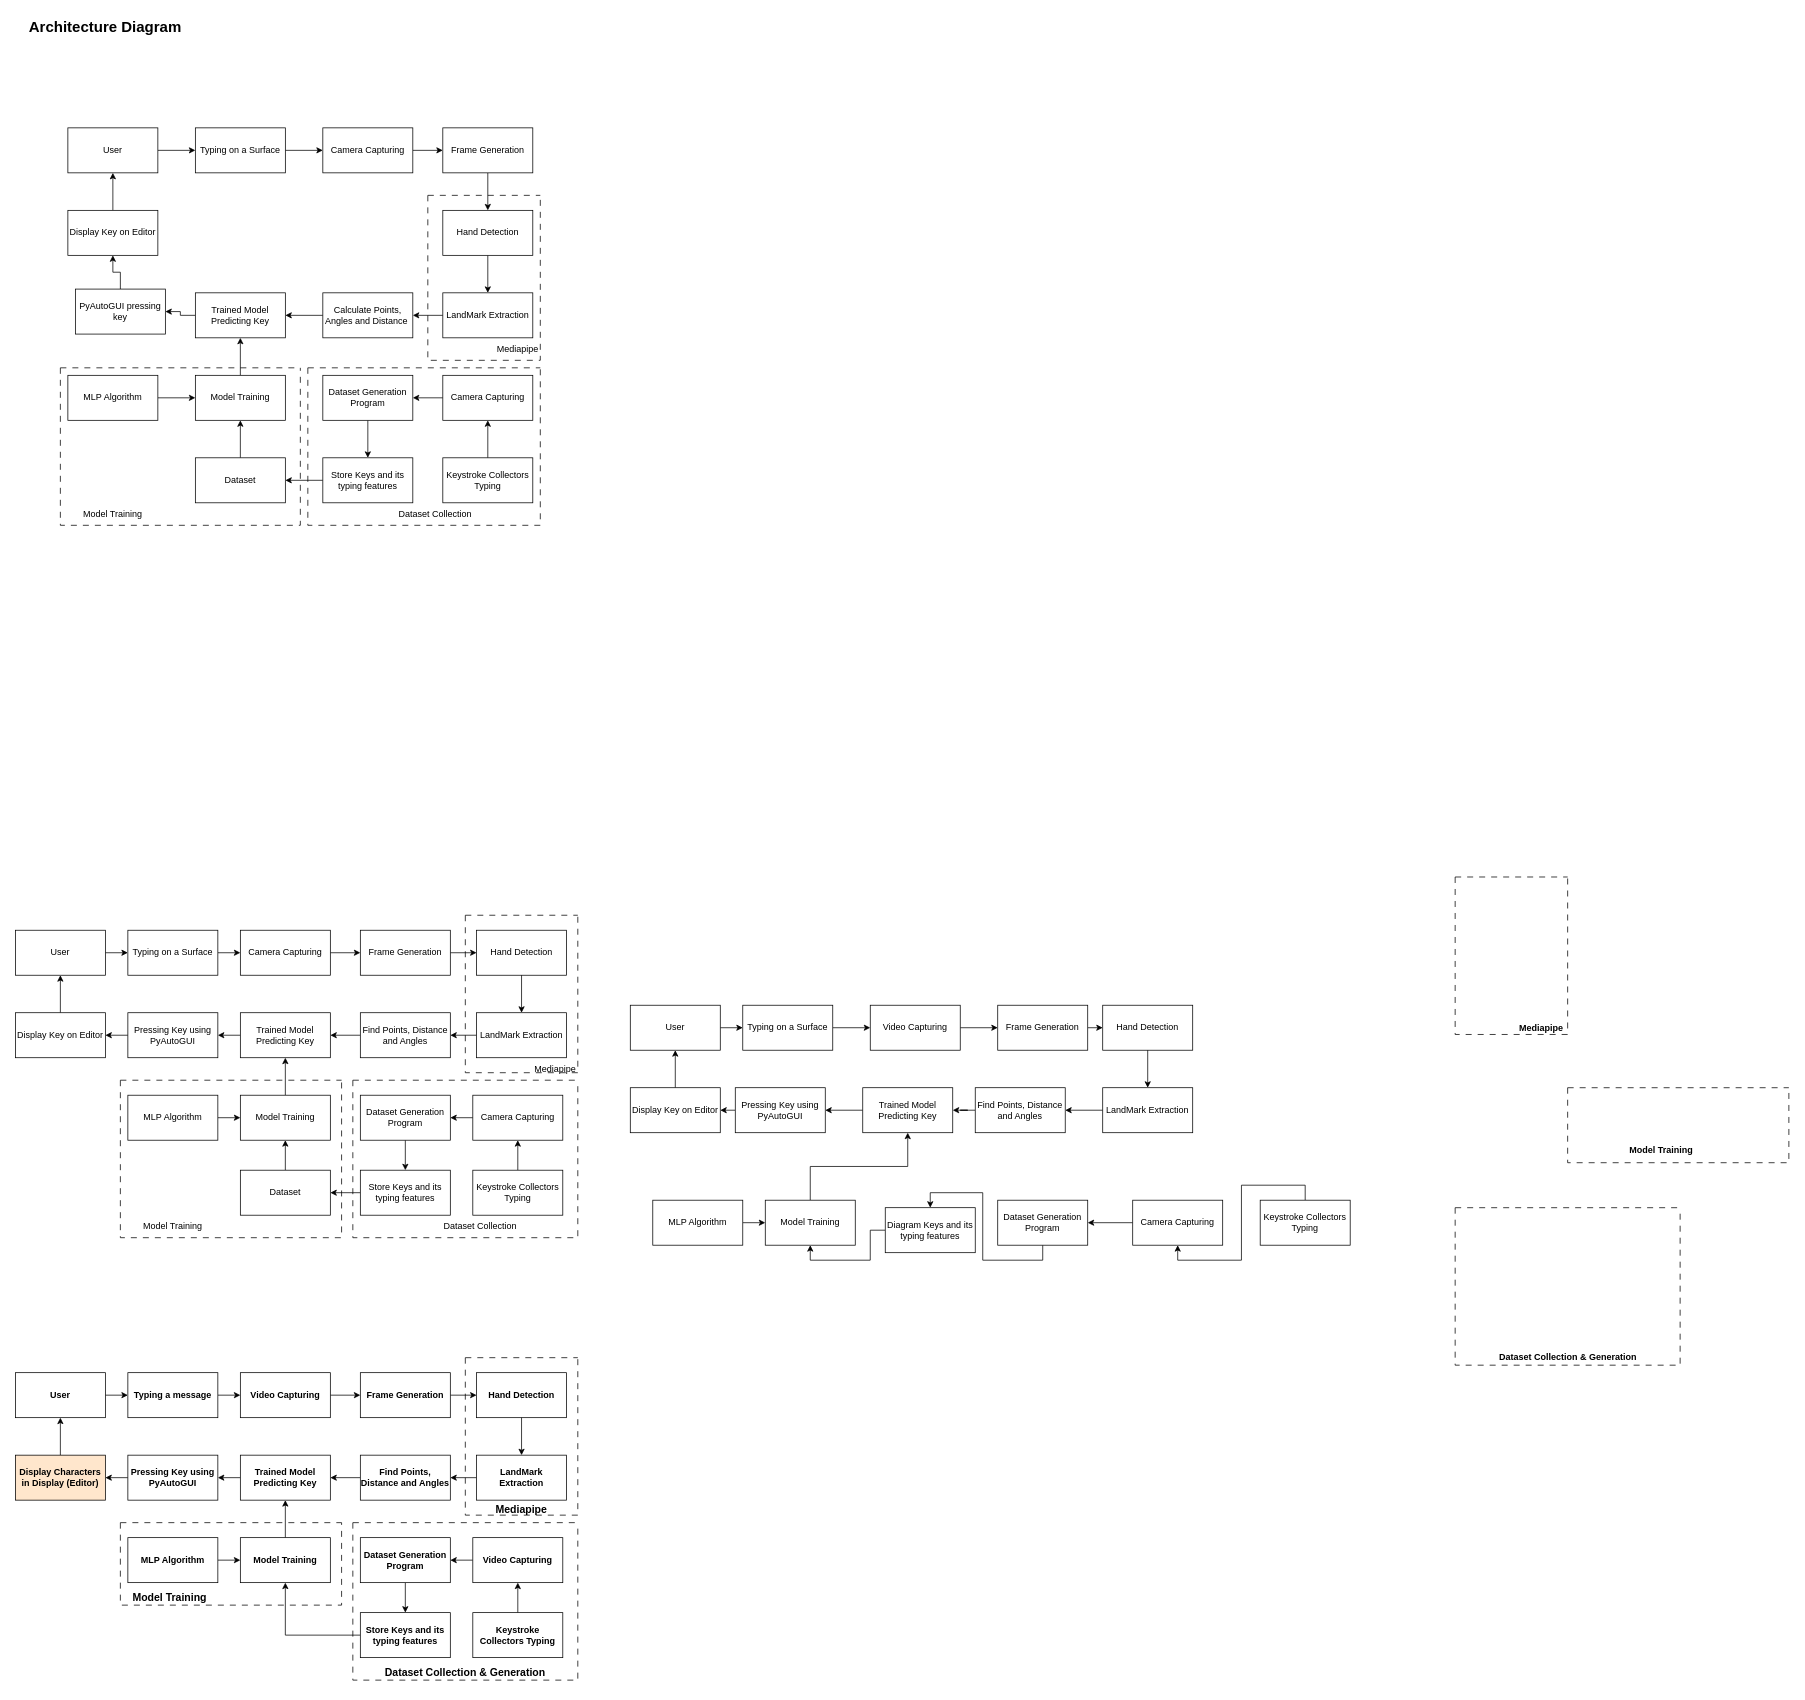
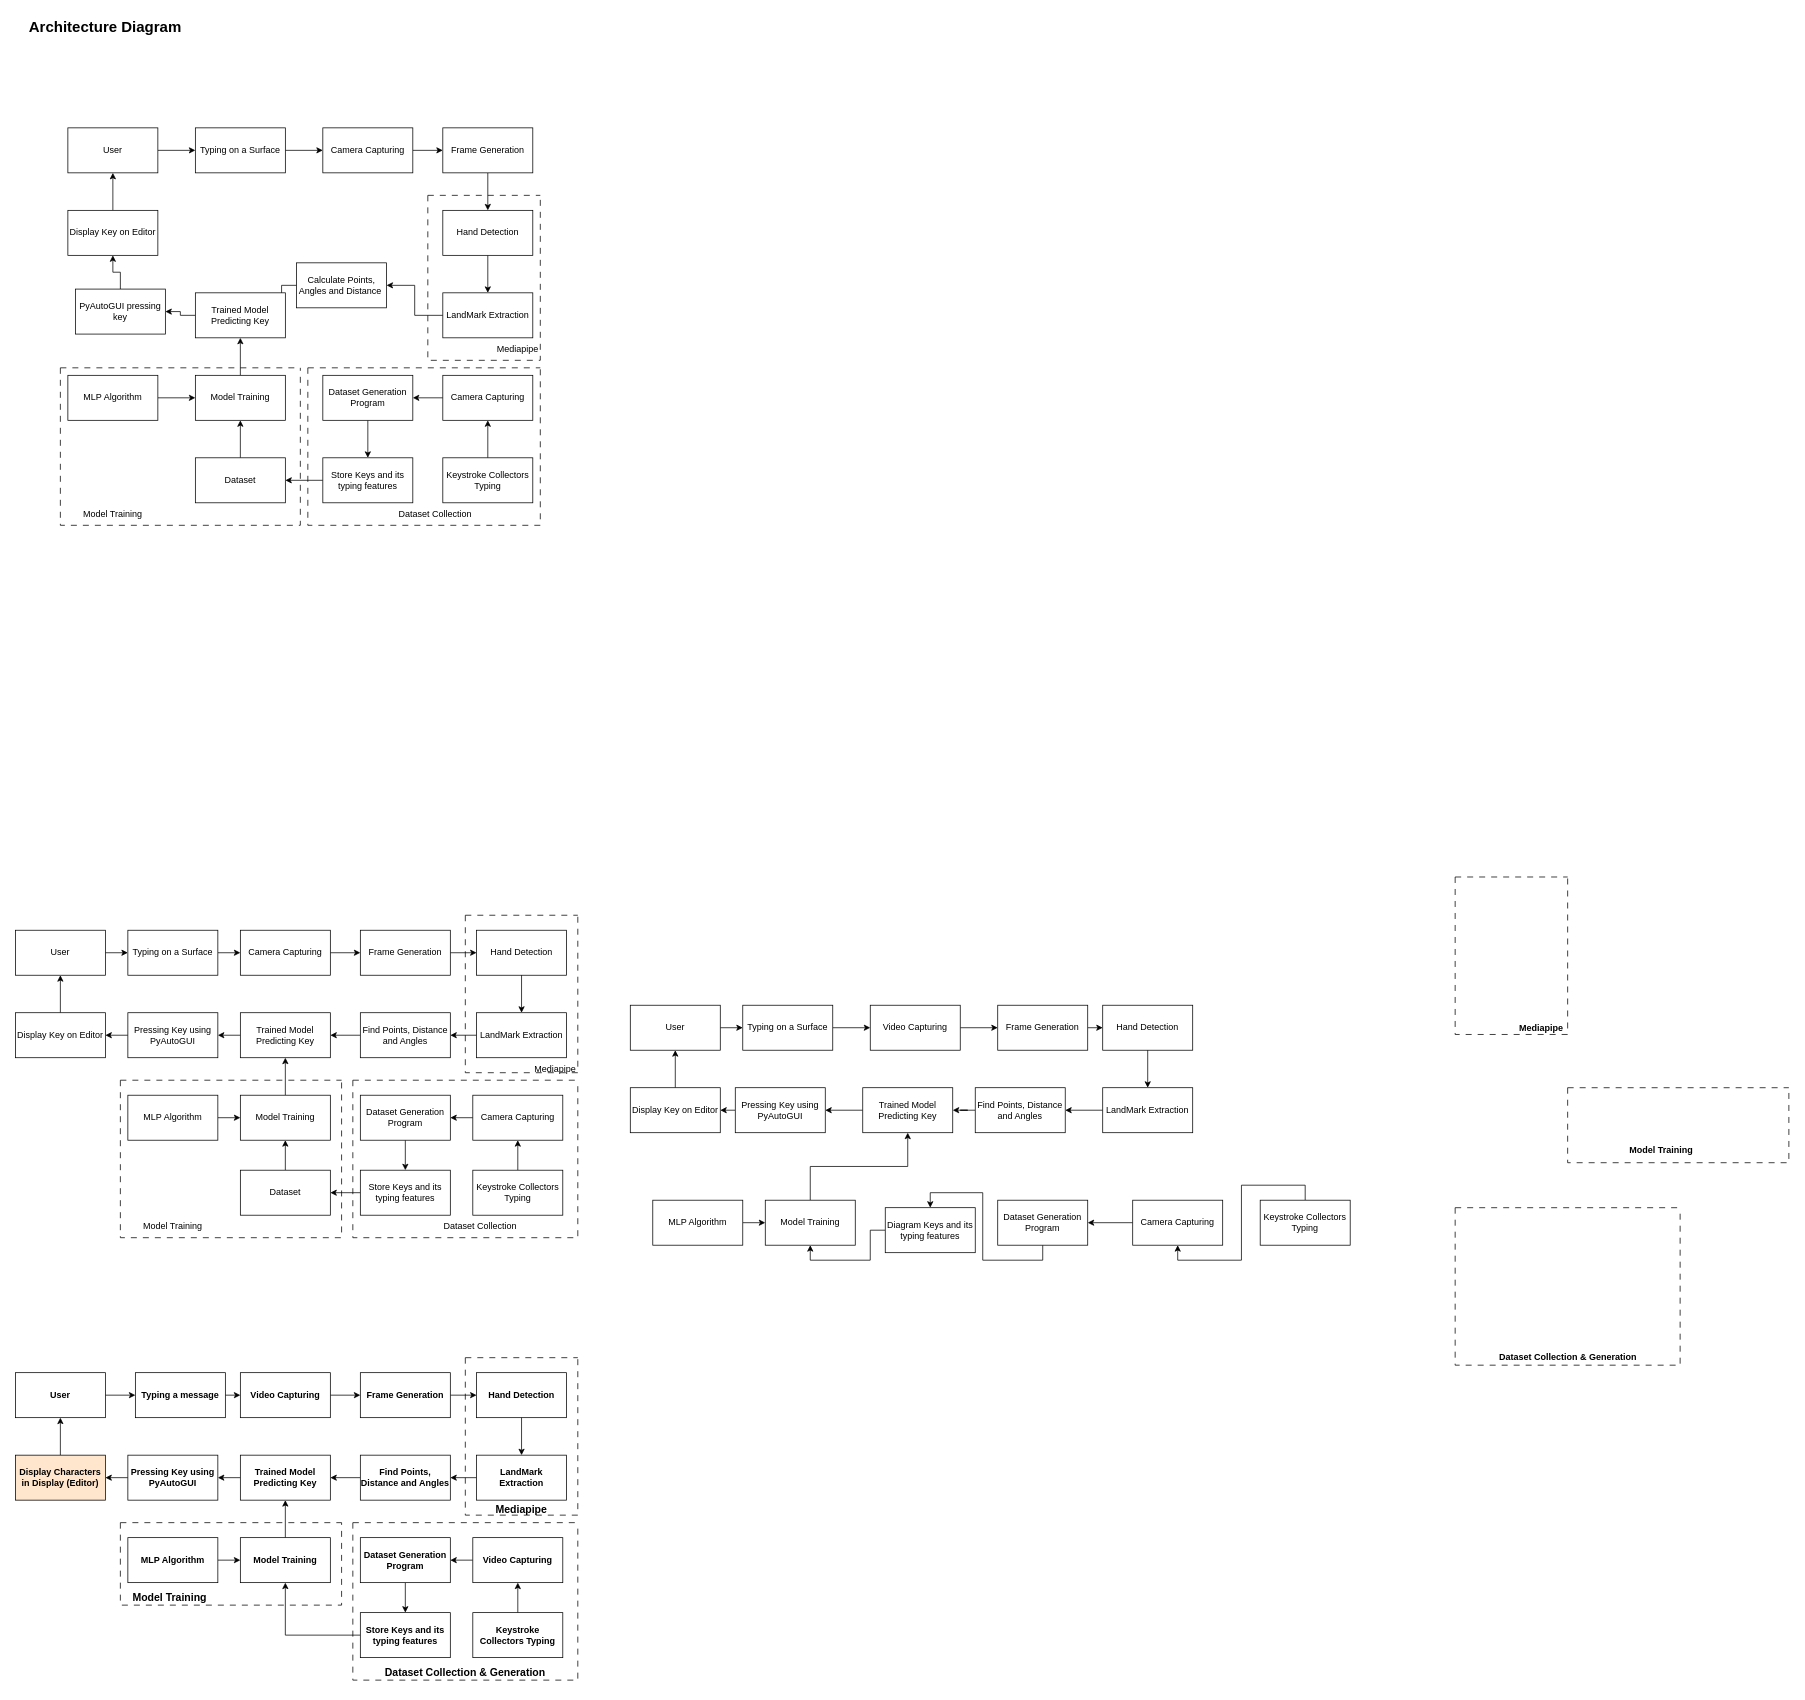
(368, 315) -> (342, 285)
(173, 1395) -> (180, 1395)
